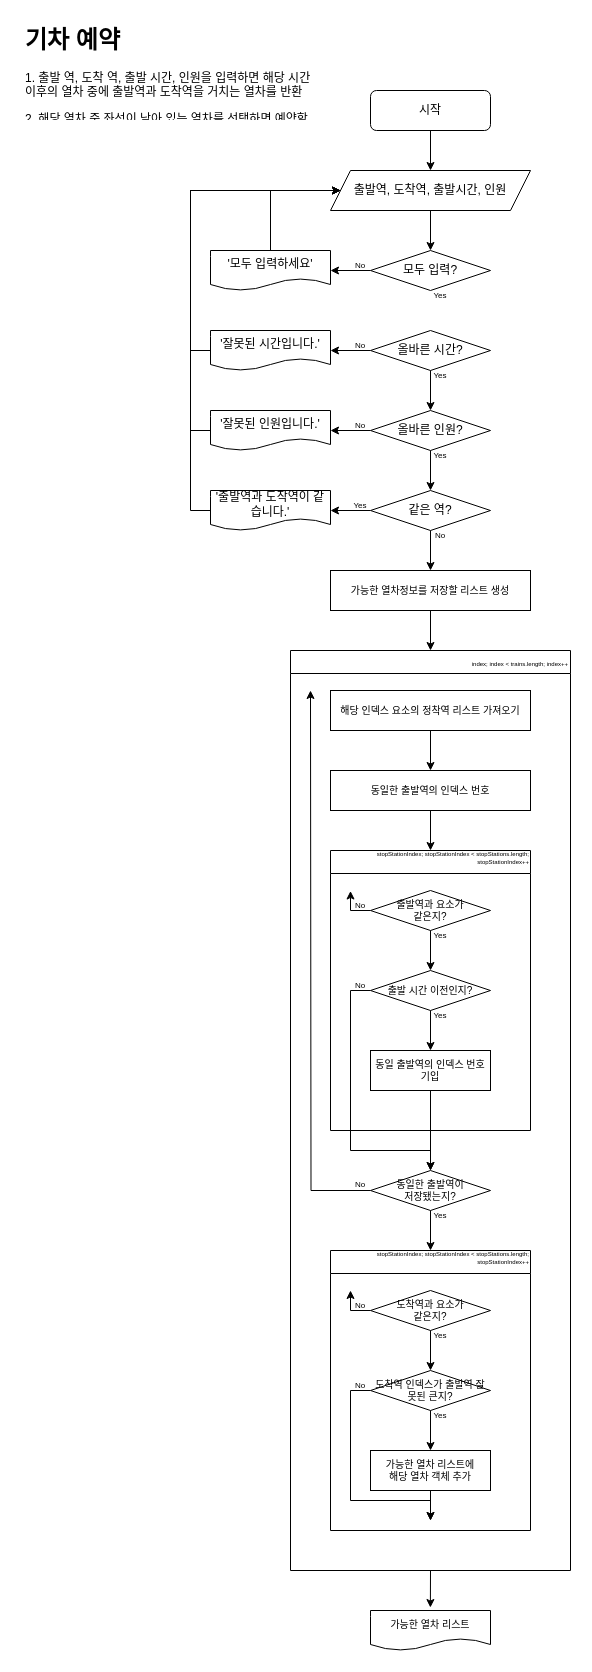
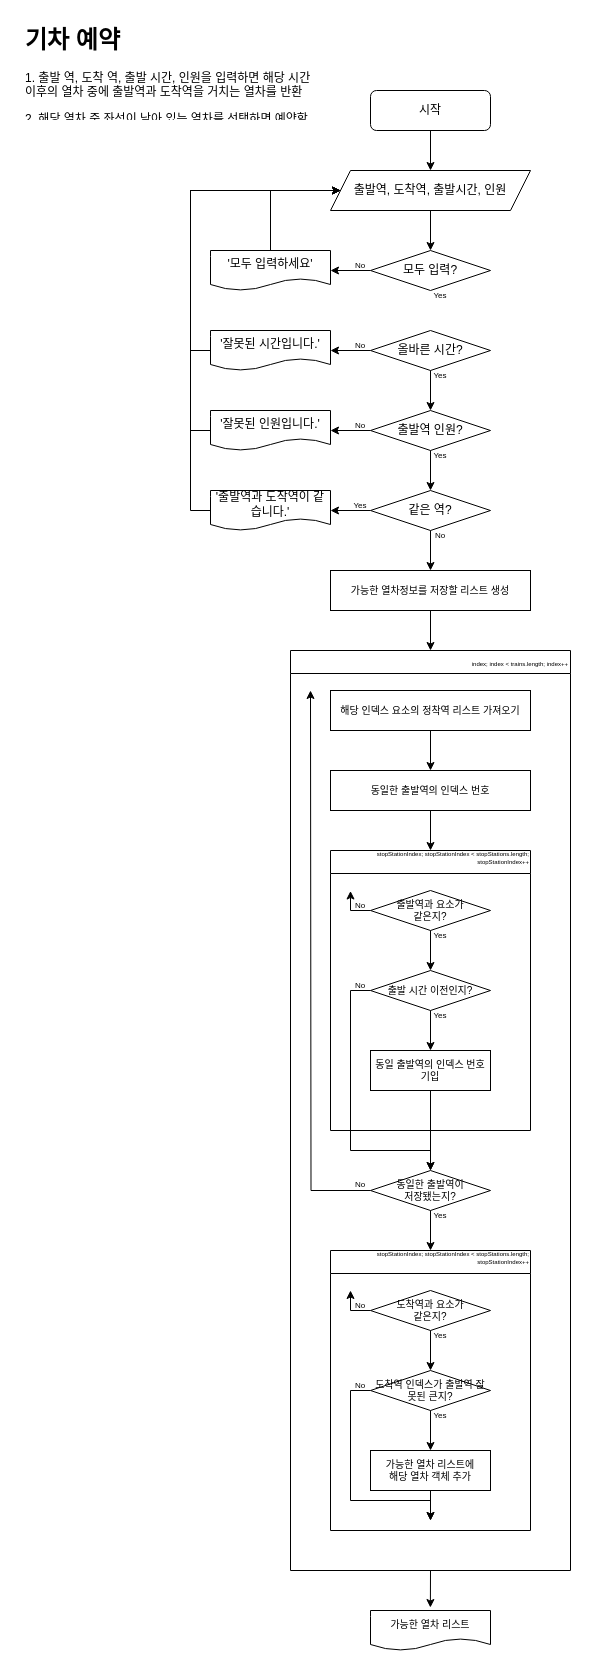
(431, 431) -> (431, 431)
